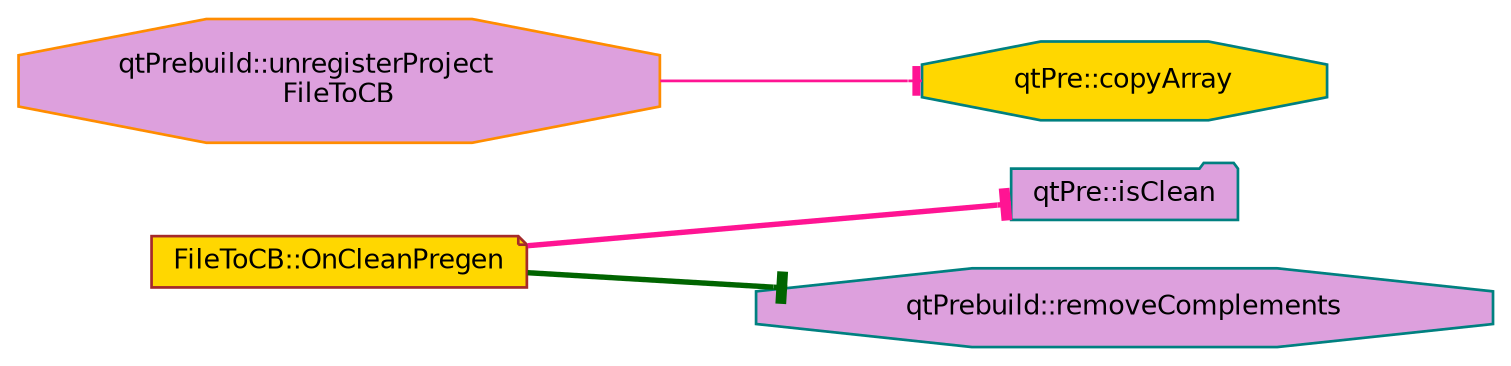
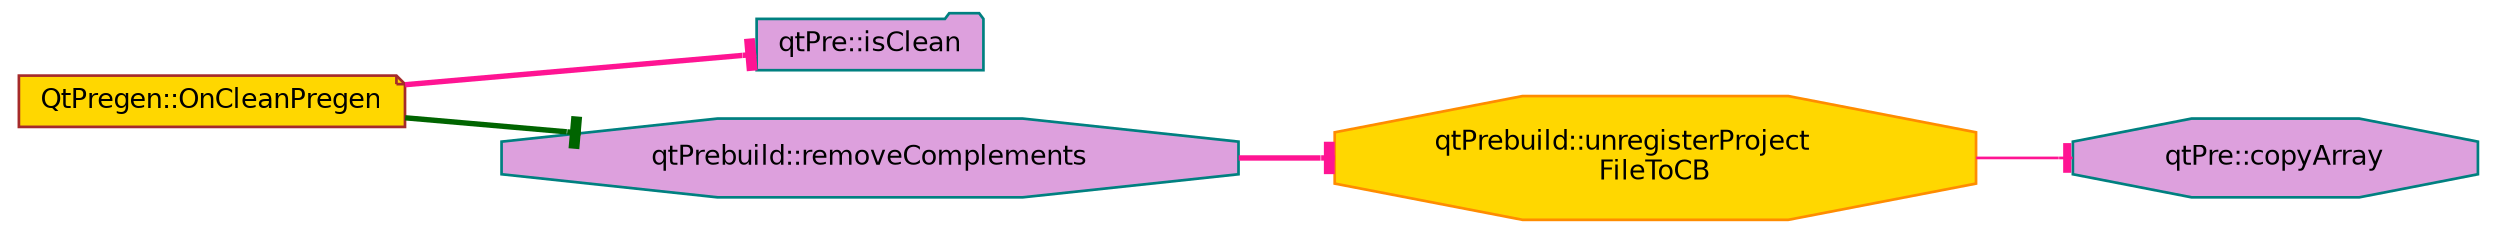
(339, 81) -> (1655, 158)
(1125, 81) -> (2275, 158)
none -> (1280, 158)
(339, 262) -> (212, 101)
